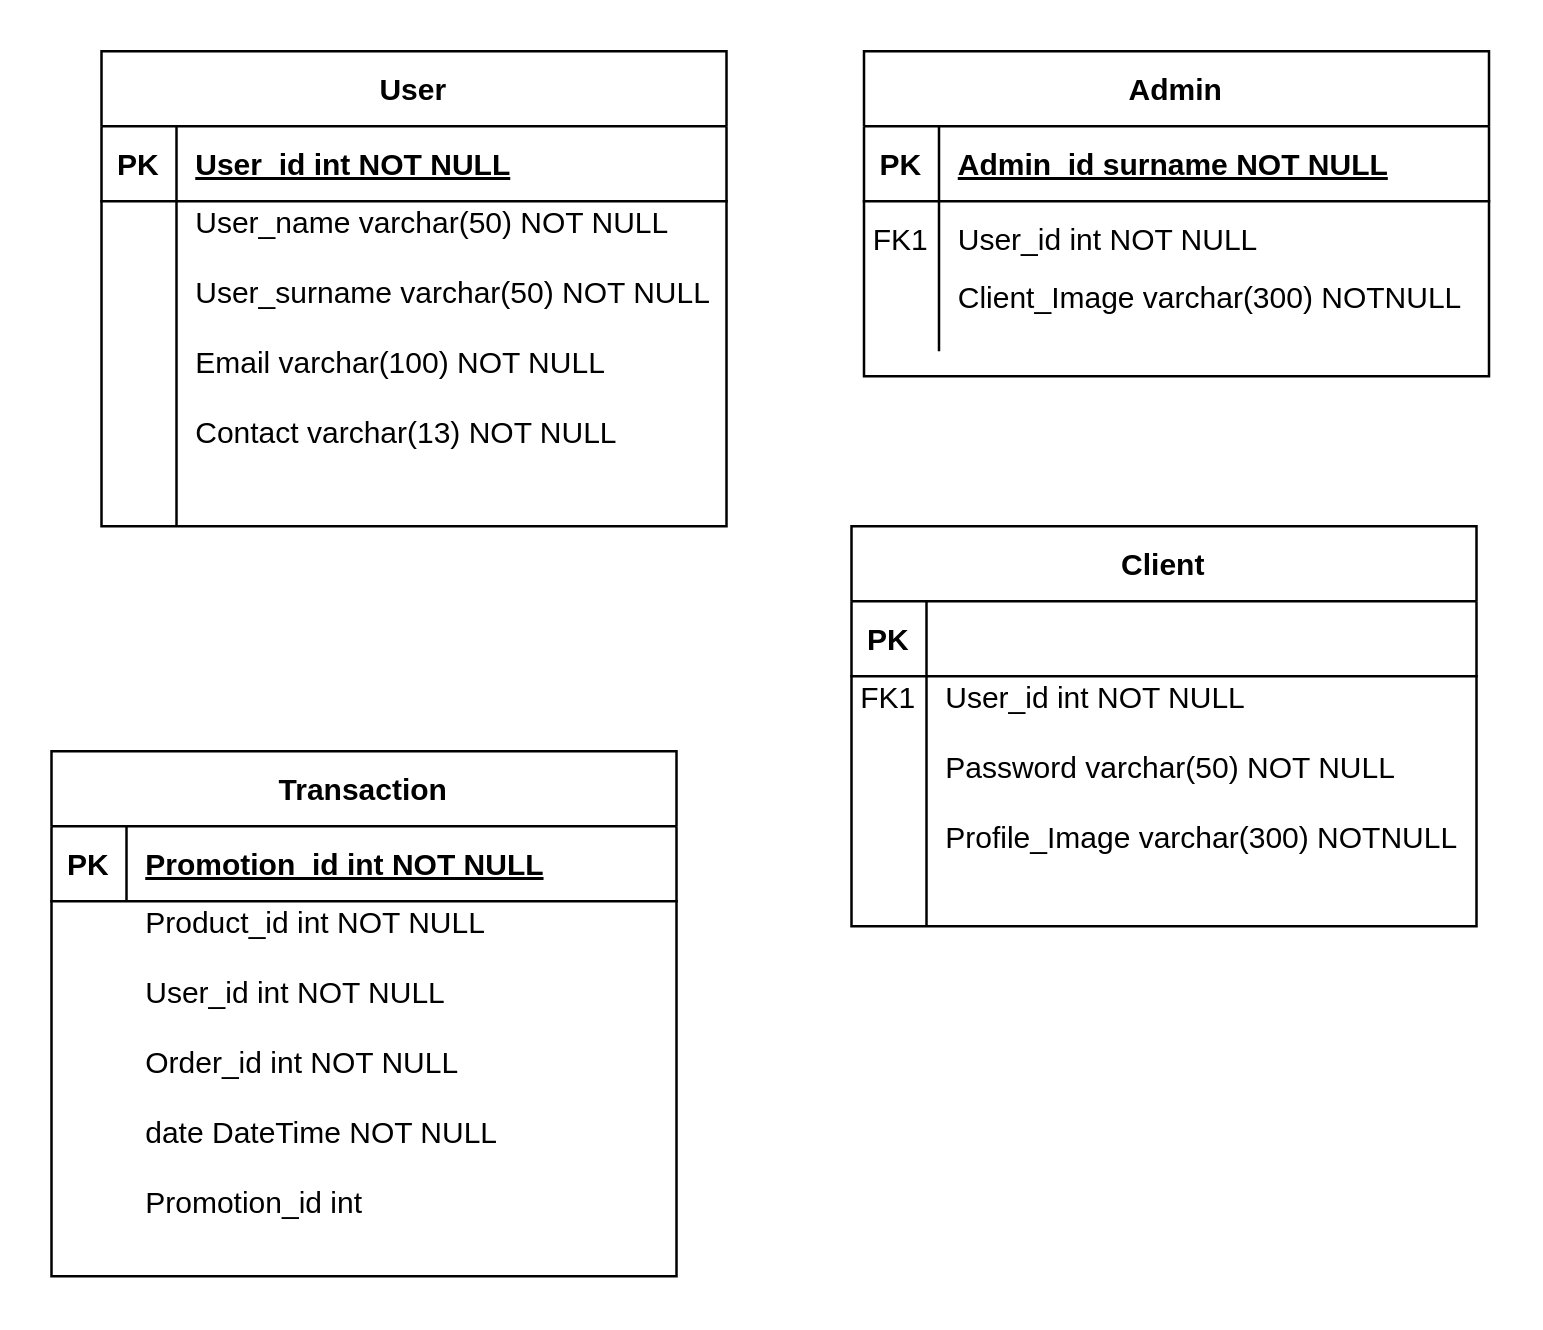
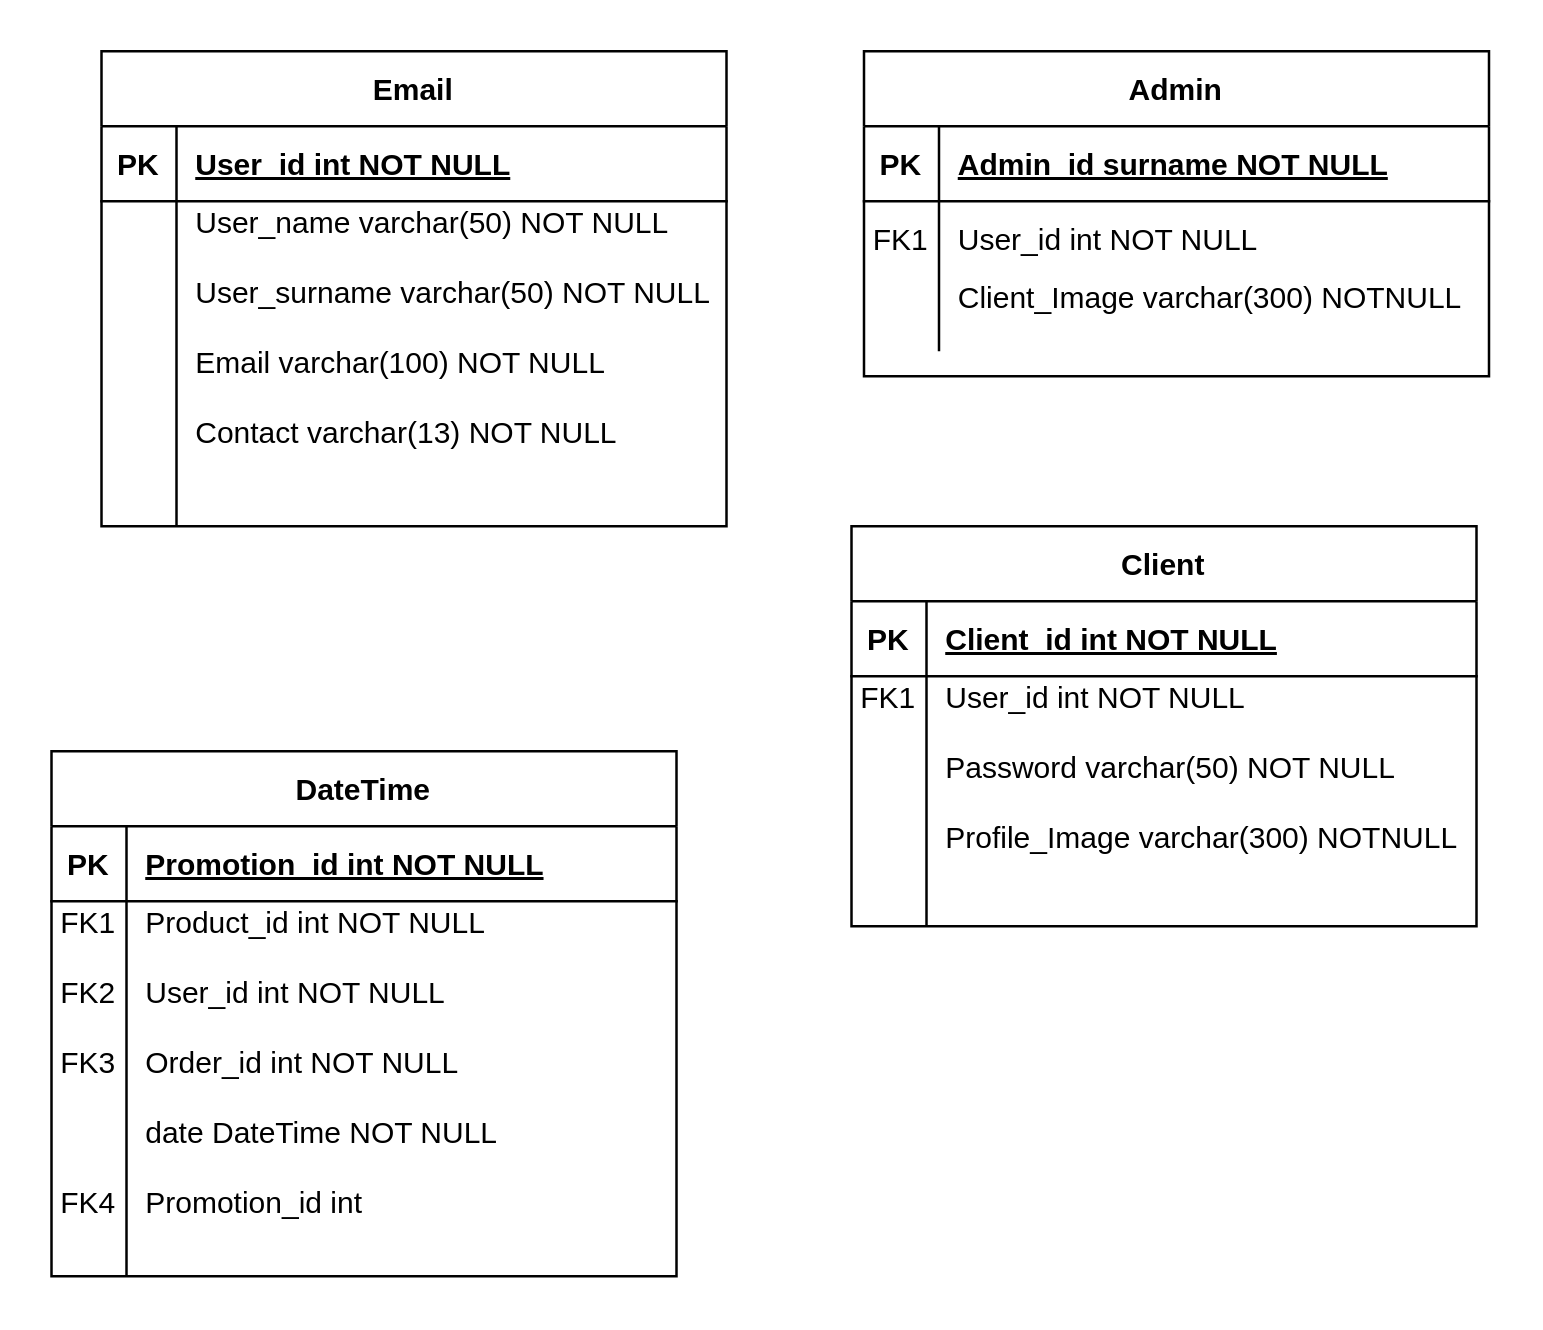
(413, 90) -> (413, 90)
none -> (1201, 639)
(363, 790) -> (363, 790)
none -> (89, 1089)
